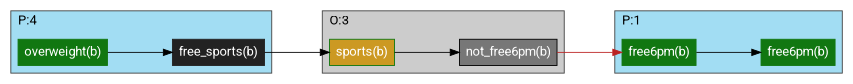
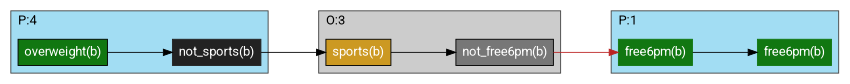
(63, 52) -> (63, 52)
(218, 52) -> (217, 52)
(362, 52) -> (358, 52)
